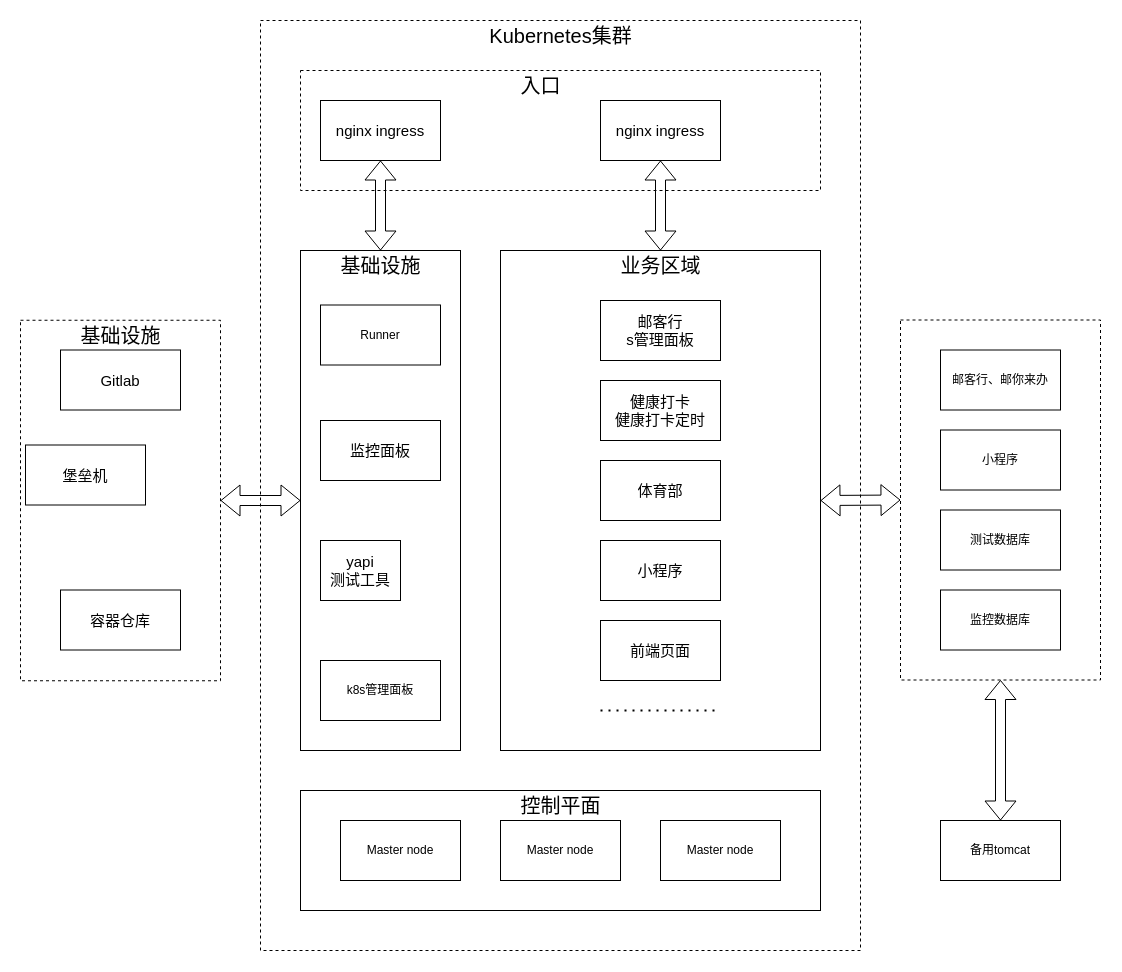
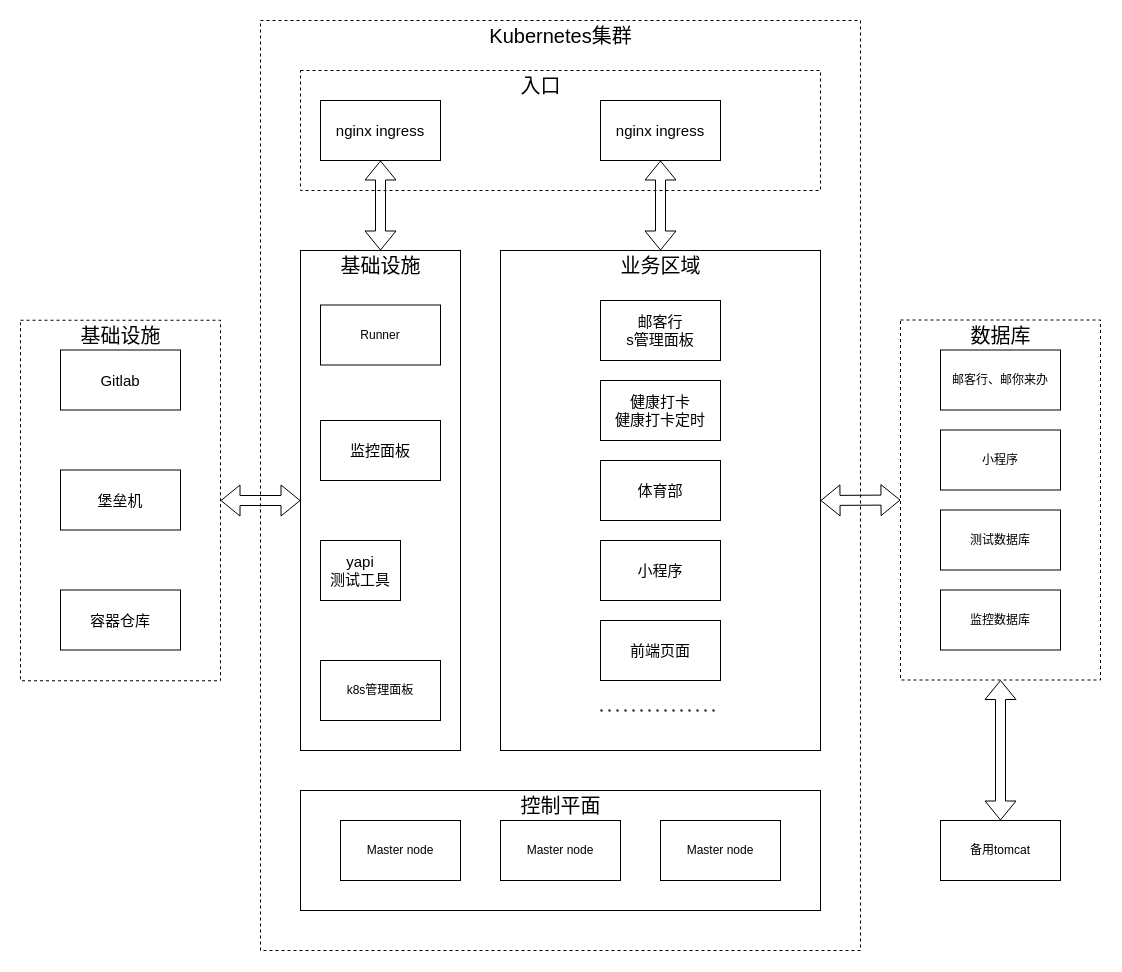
none -> (1001, 335)
(86, 475) -> (121, 500)
